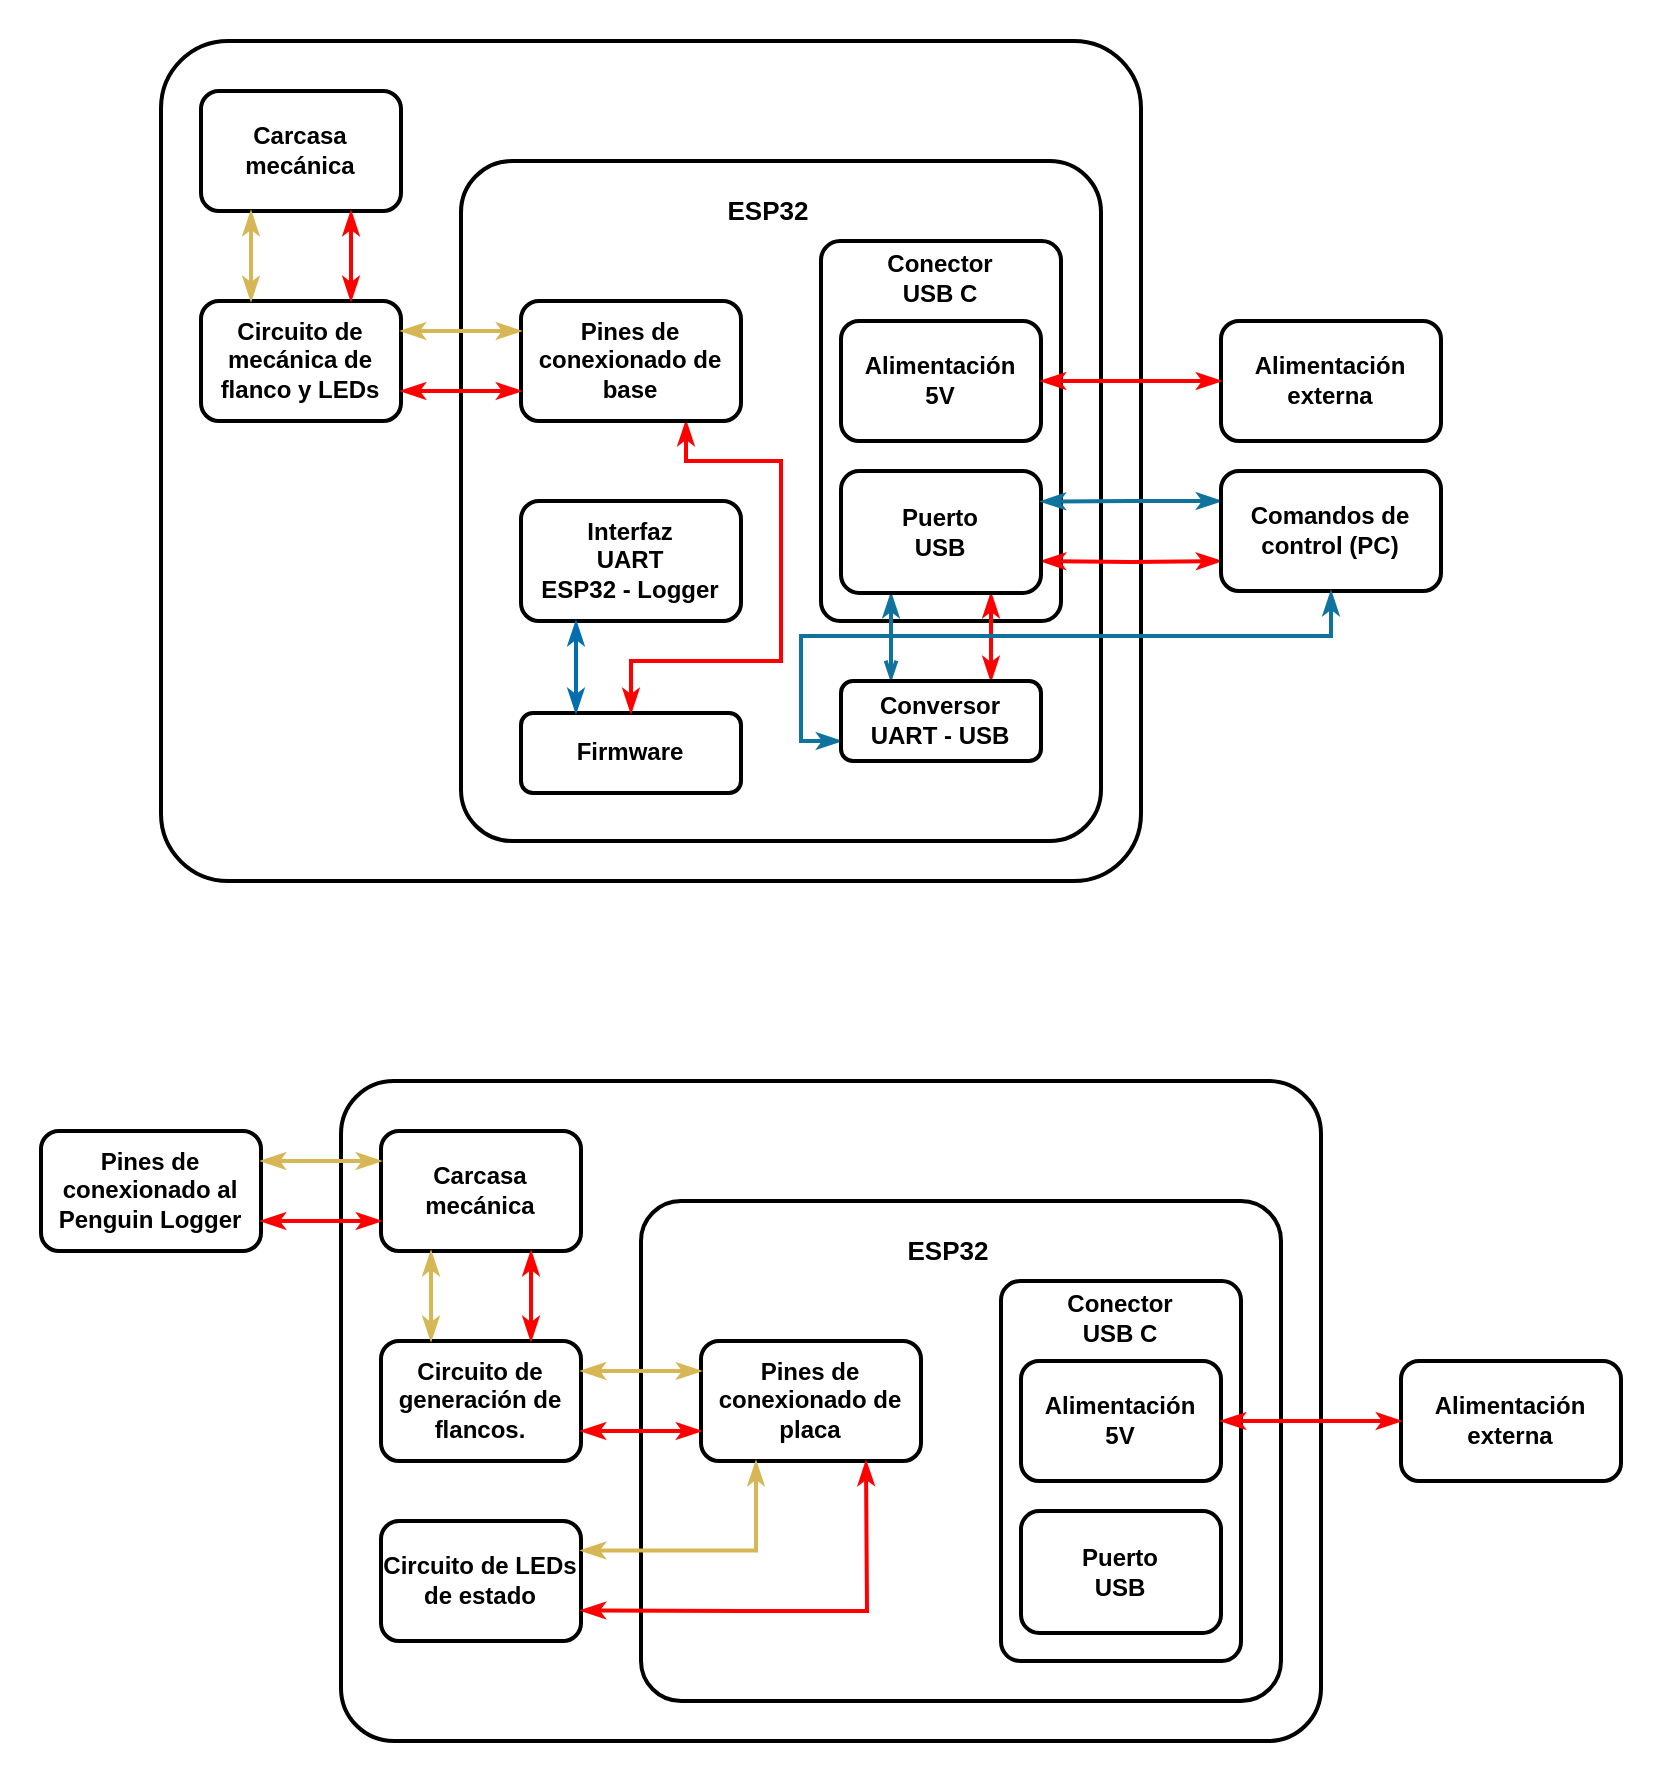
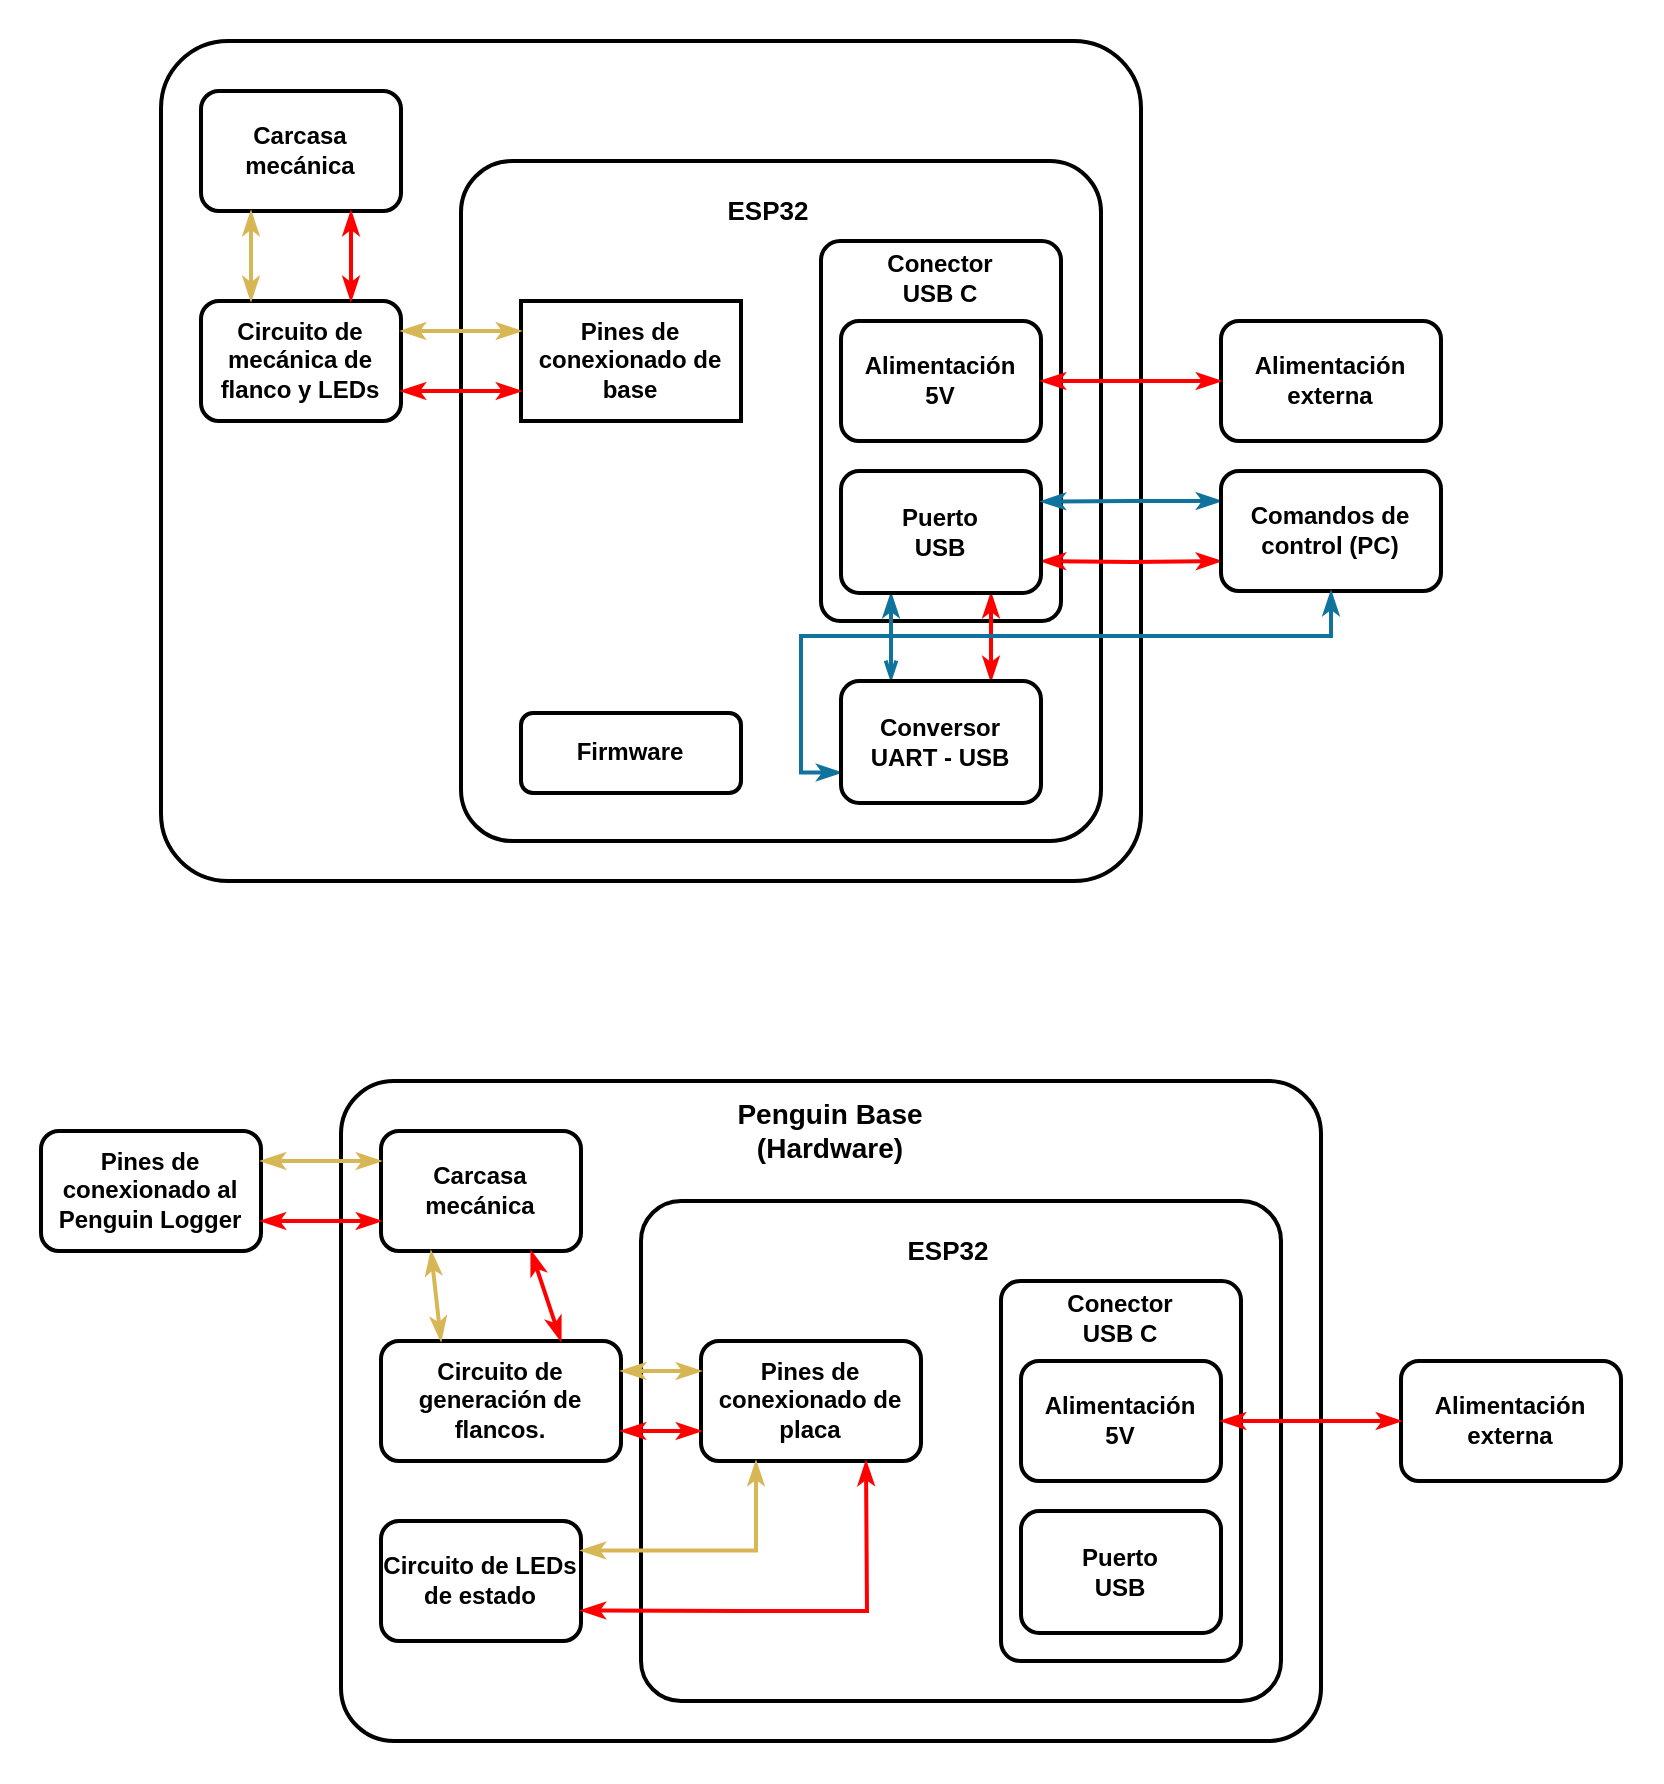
(631, 361) -> (631, 361)
(631, 561) -> none
(781, 594) -> none
(576, 666) -> none
(941, 721) -> (941, 742)
none -> (831, 1131)
(481, 1401) -> (501, 1401)
